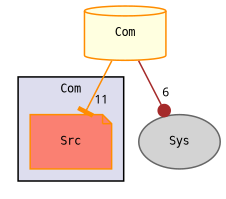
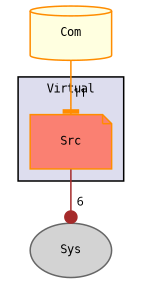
(150, 83) -> (71, 190)
(71, 90) -> (71, 90)
